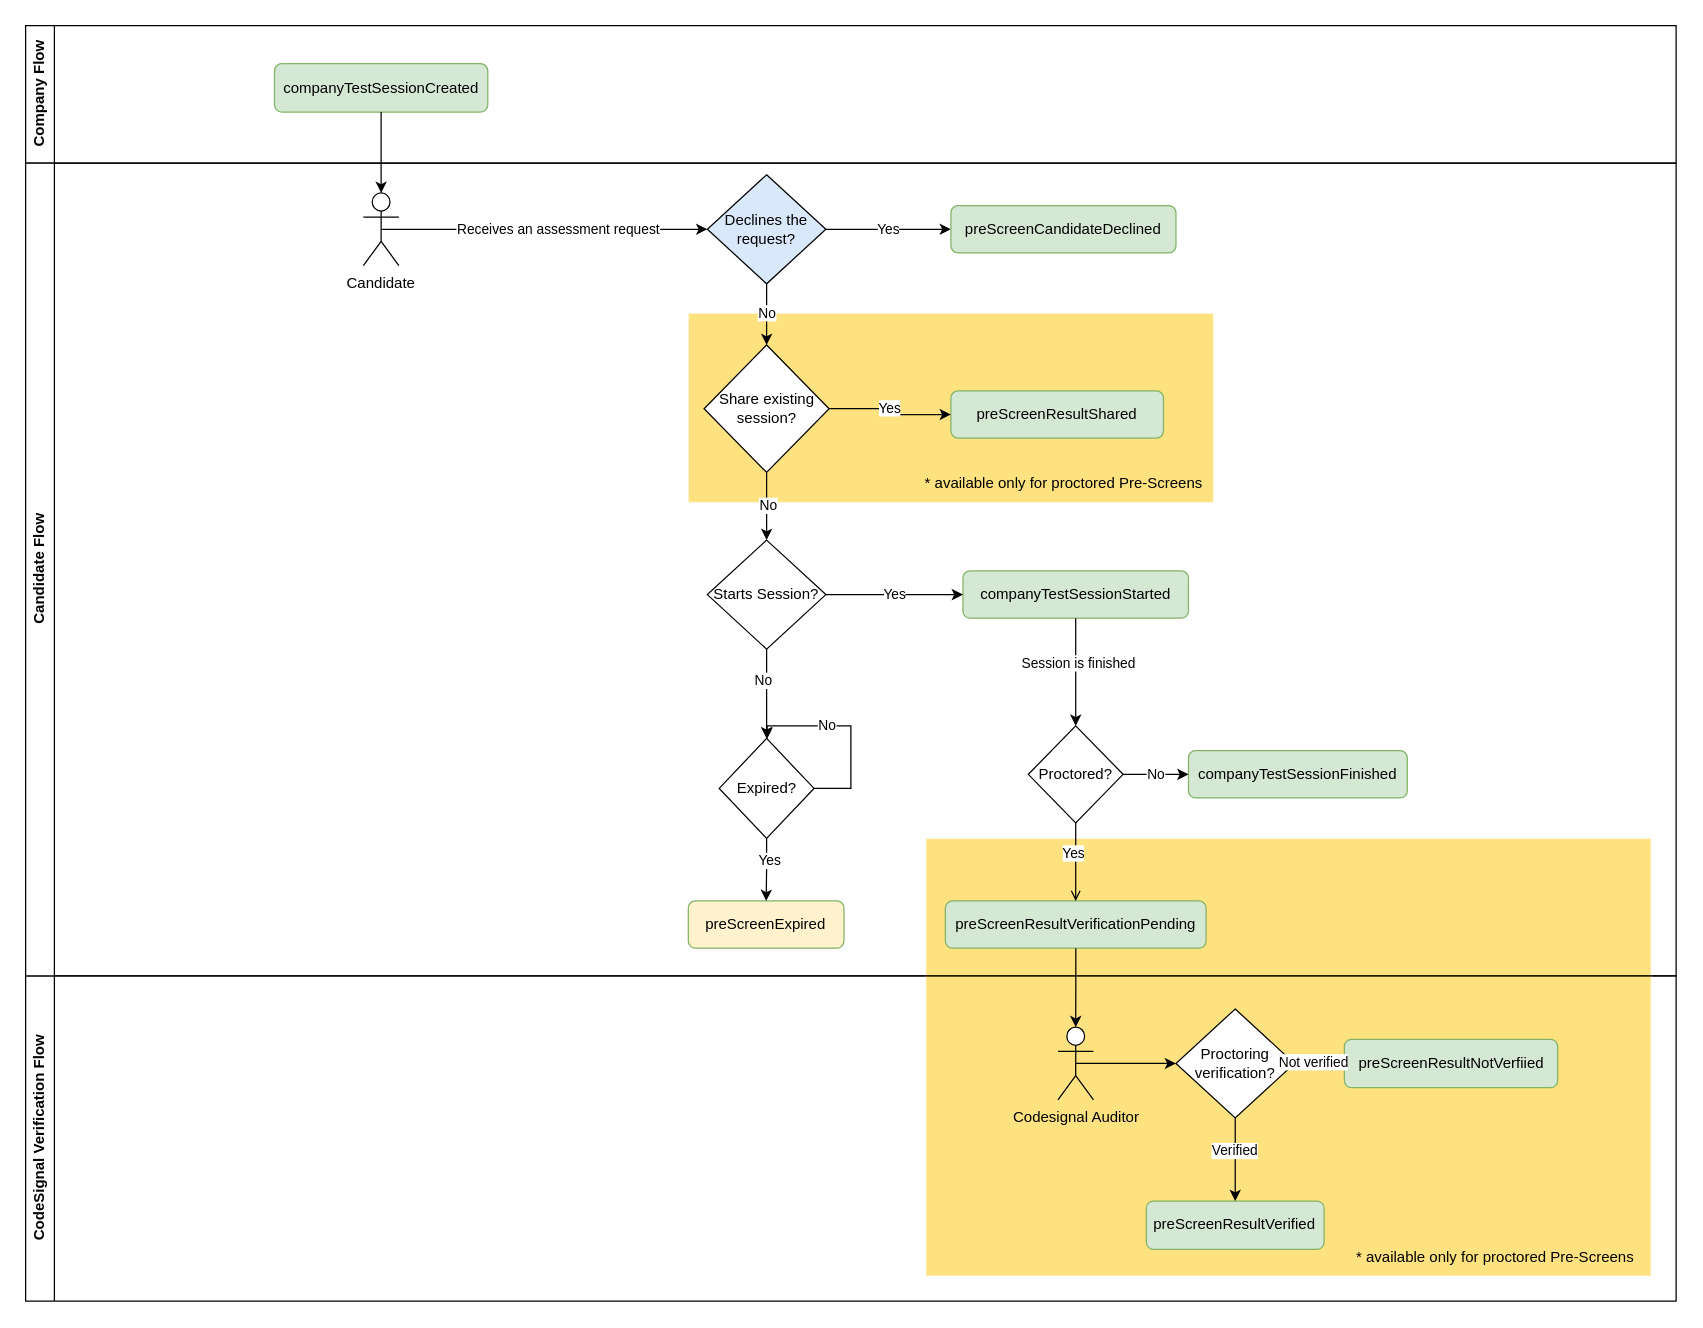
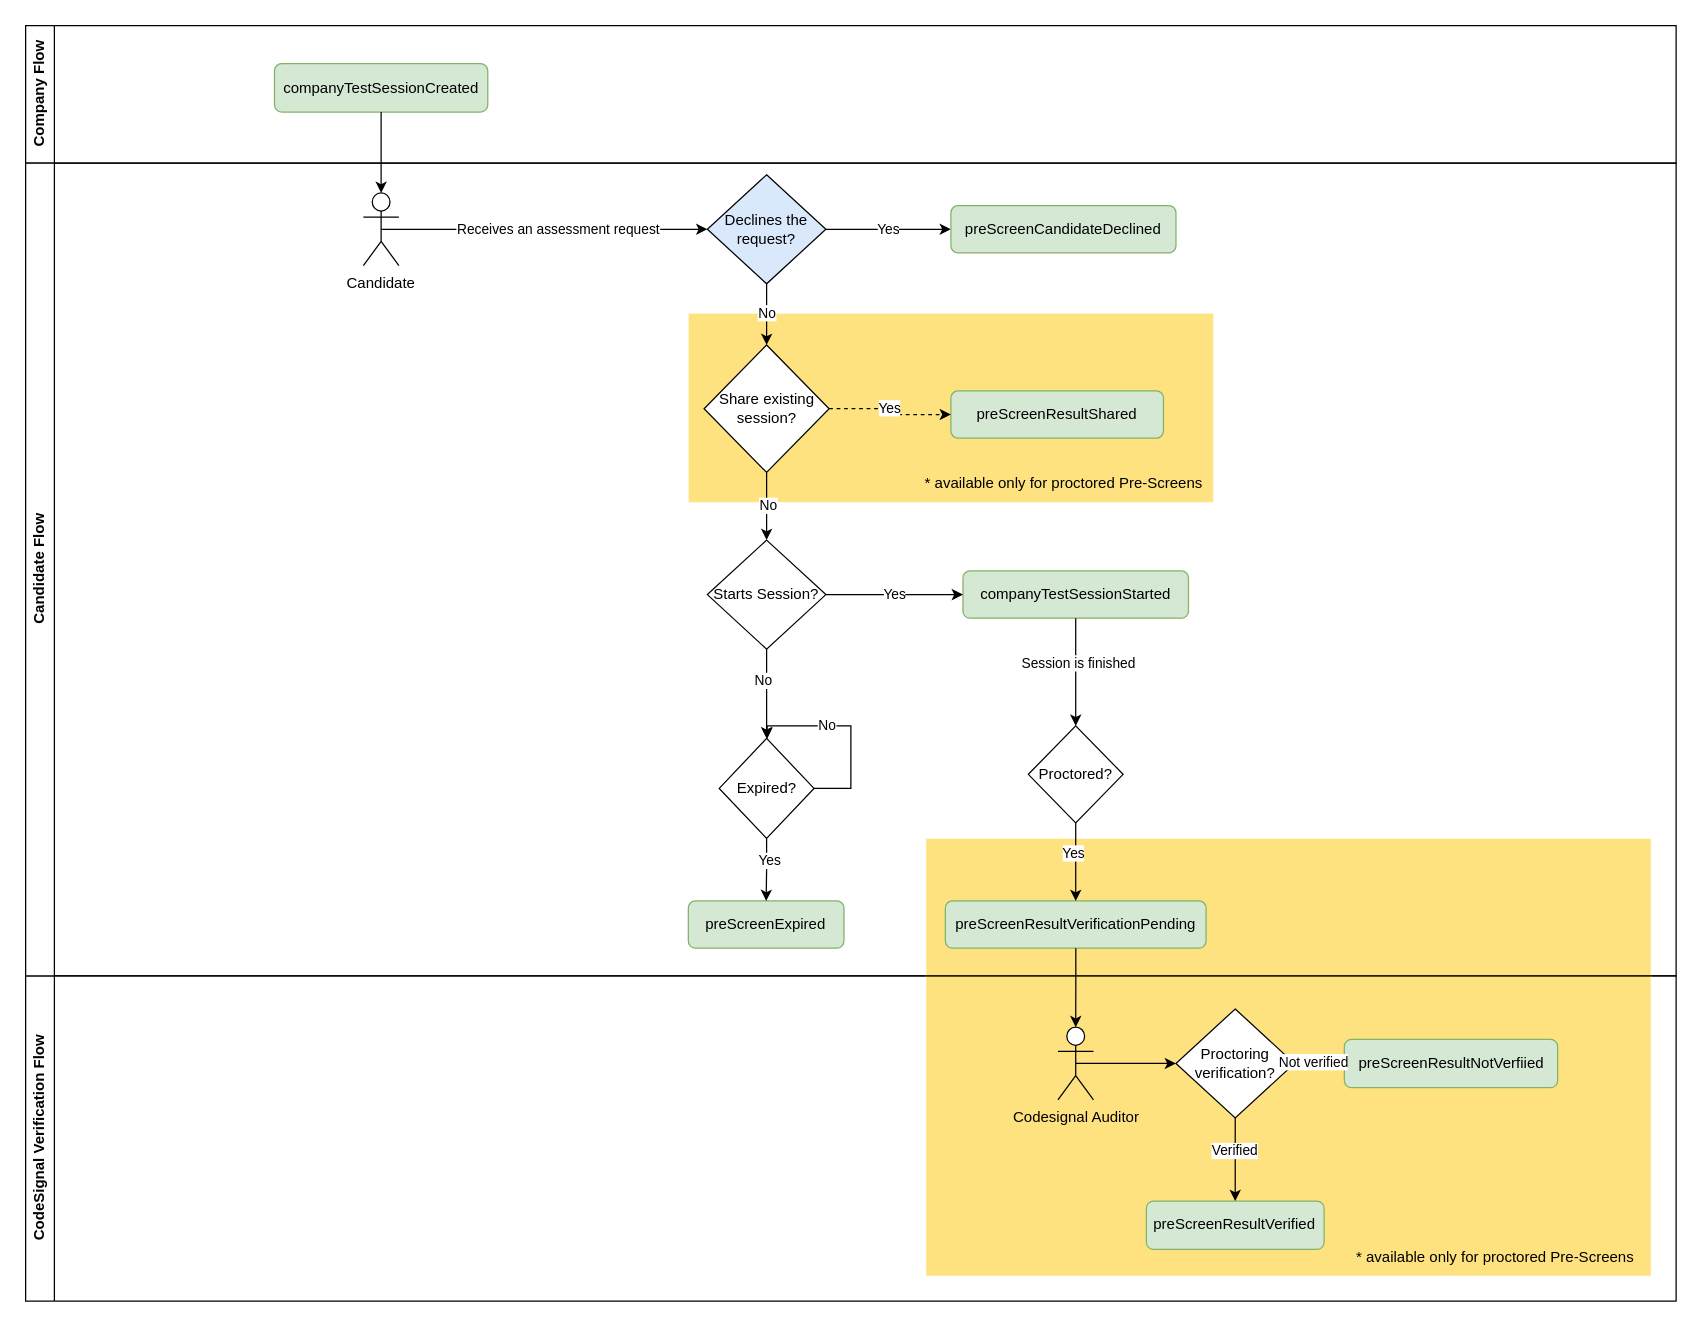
(855, 409) -> (855, 409)
(1151, 774) -> none
(1298, 774) -> none
(1075, 893) -> (1075, 891)
(766, 924) -> (766, 924)
